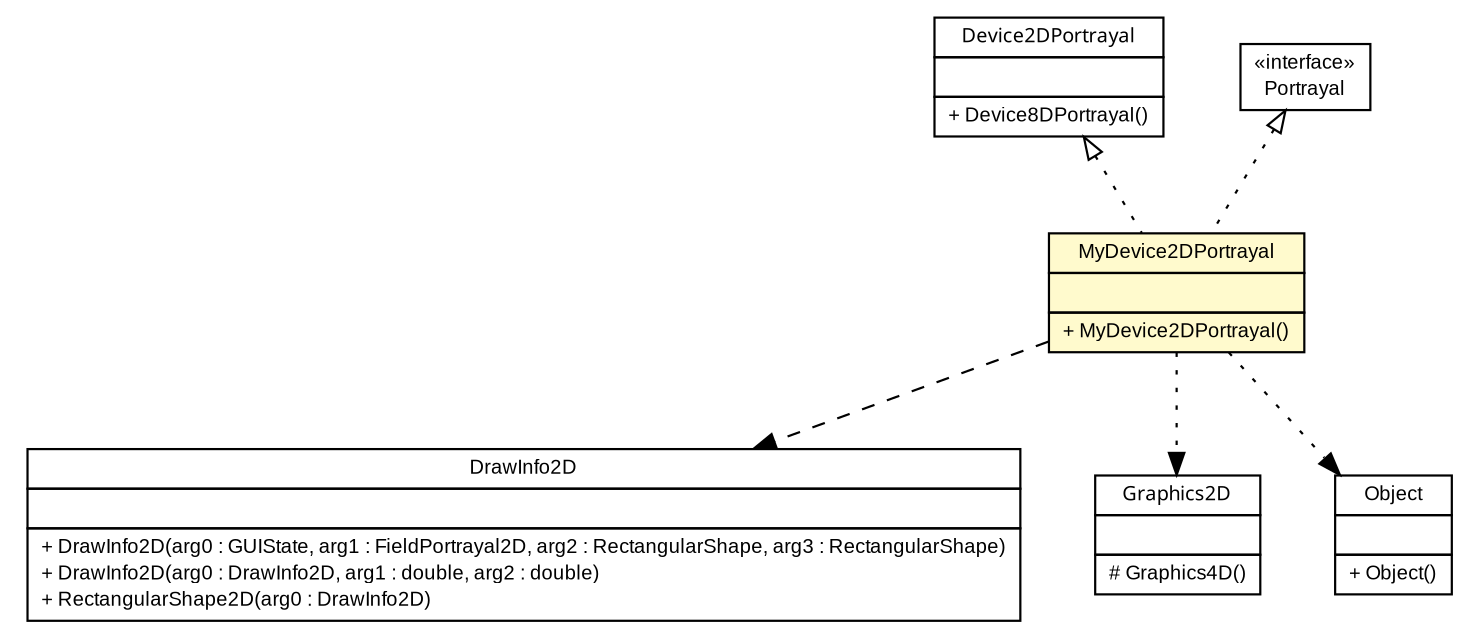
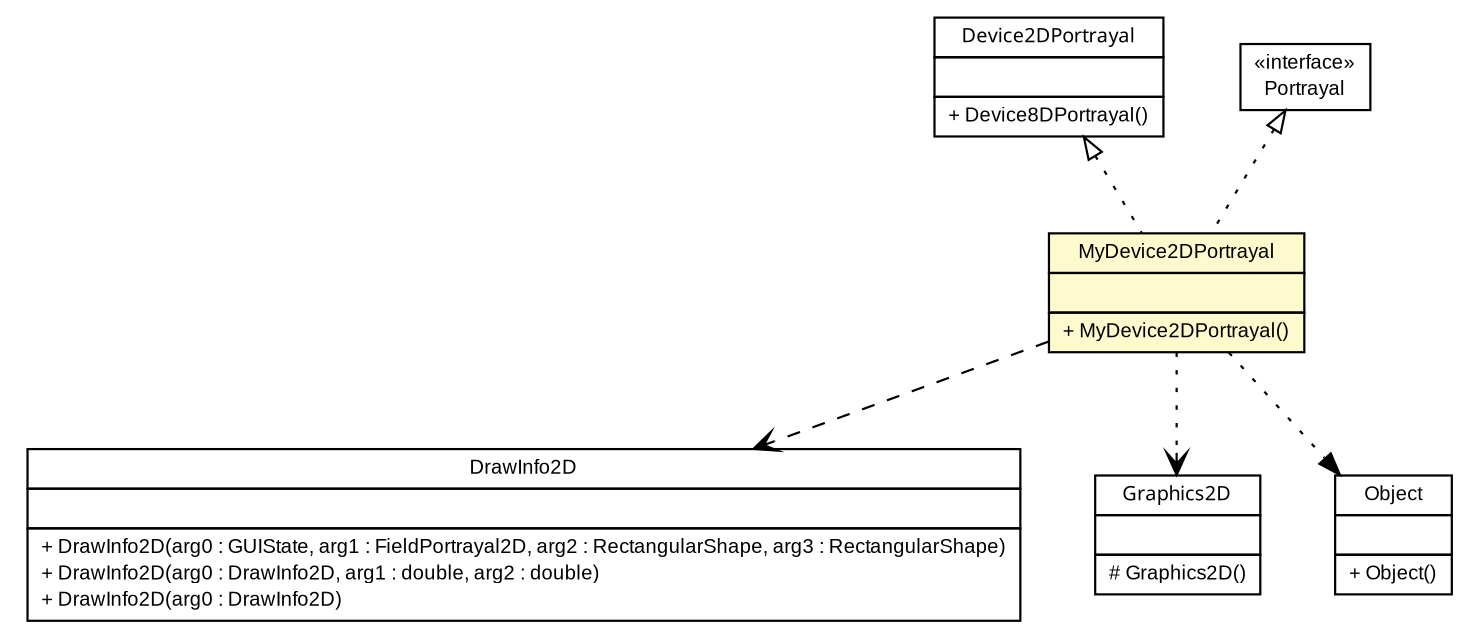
(911, 391) -> (911, 391)
(1177, 402) -> (1177, 402)
(1178, 573) -> (1178, 573)
(237, 600) -> (193, 600)
